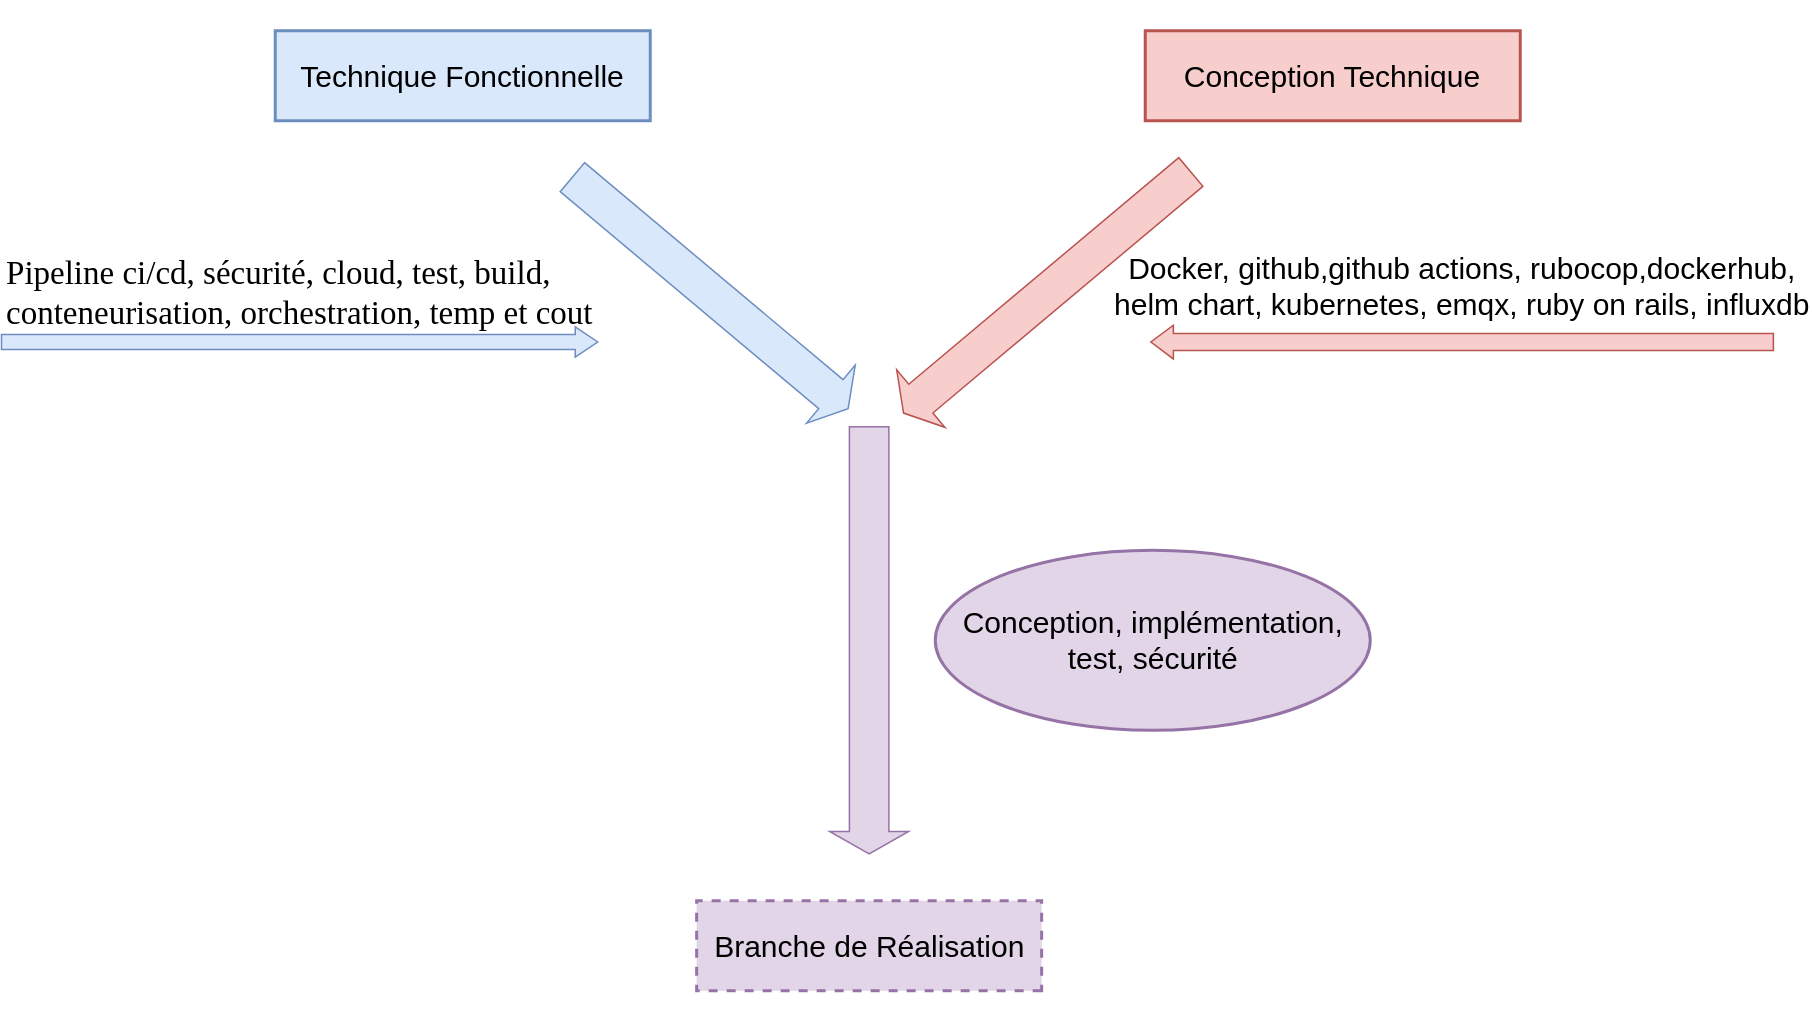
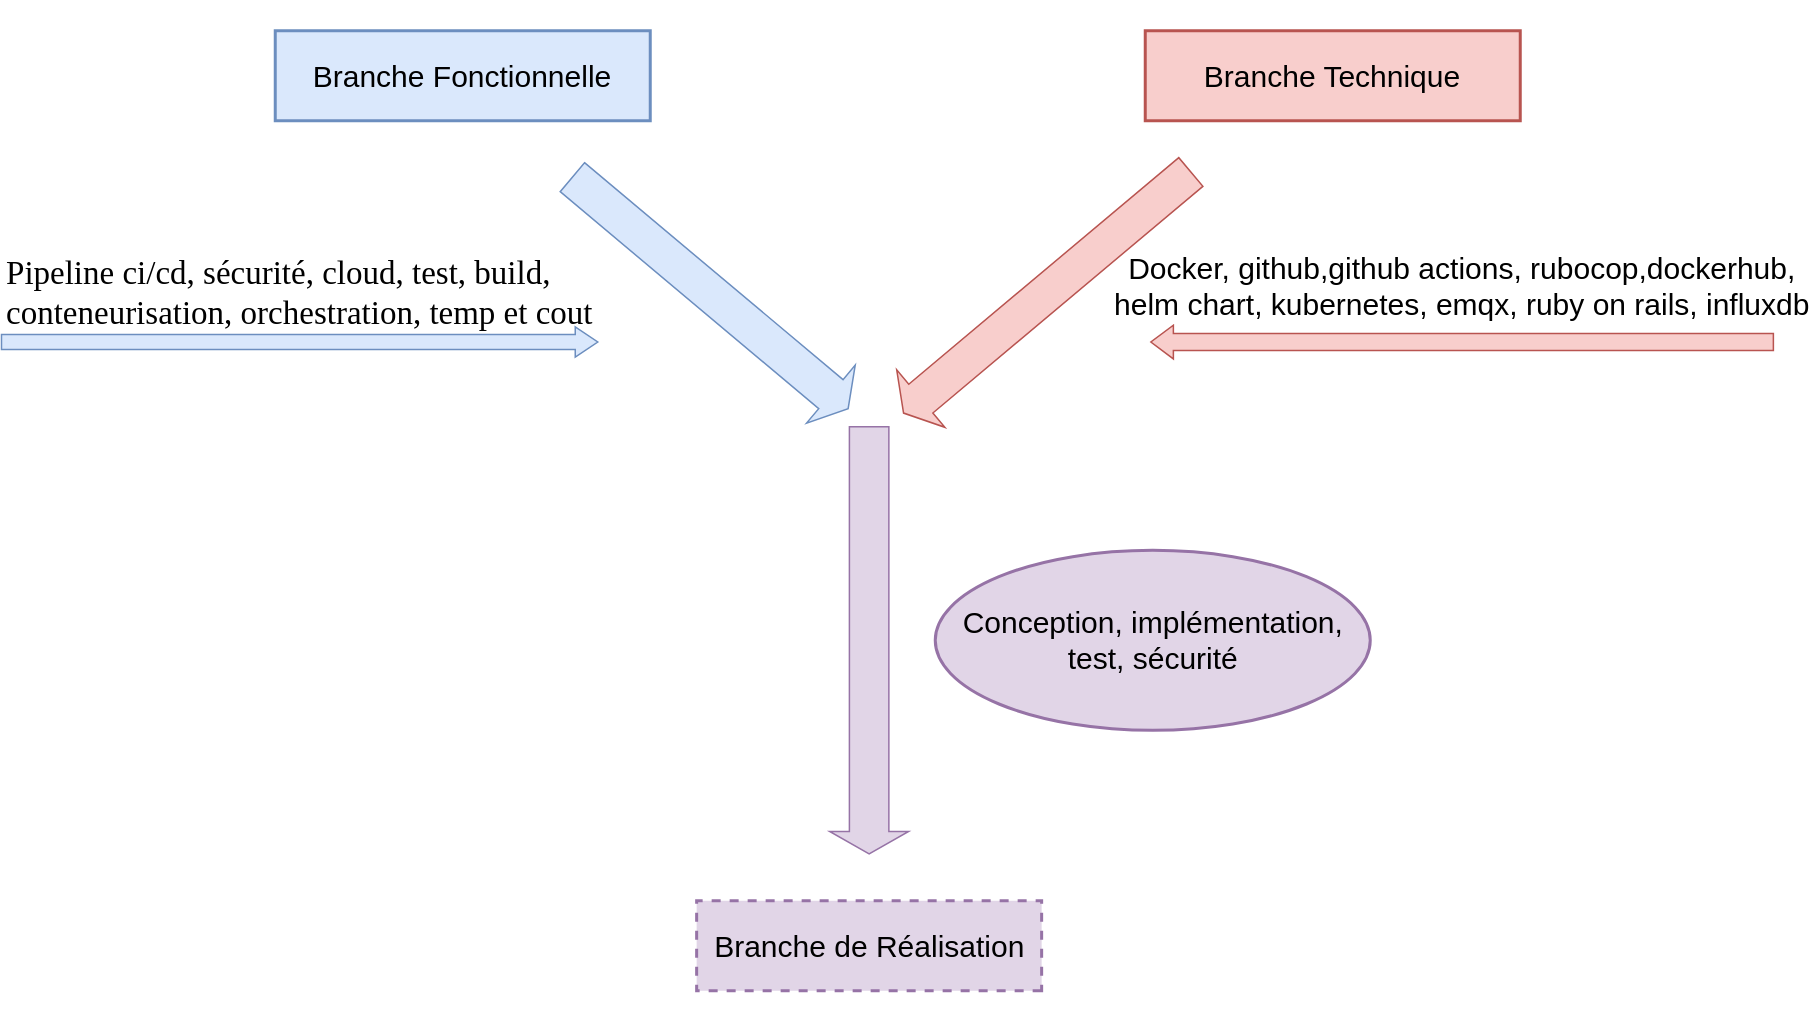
(463, 76) -> (463, 76)
(1333, 76) -> (1333, 76)
